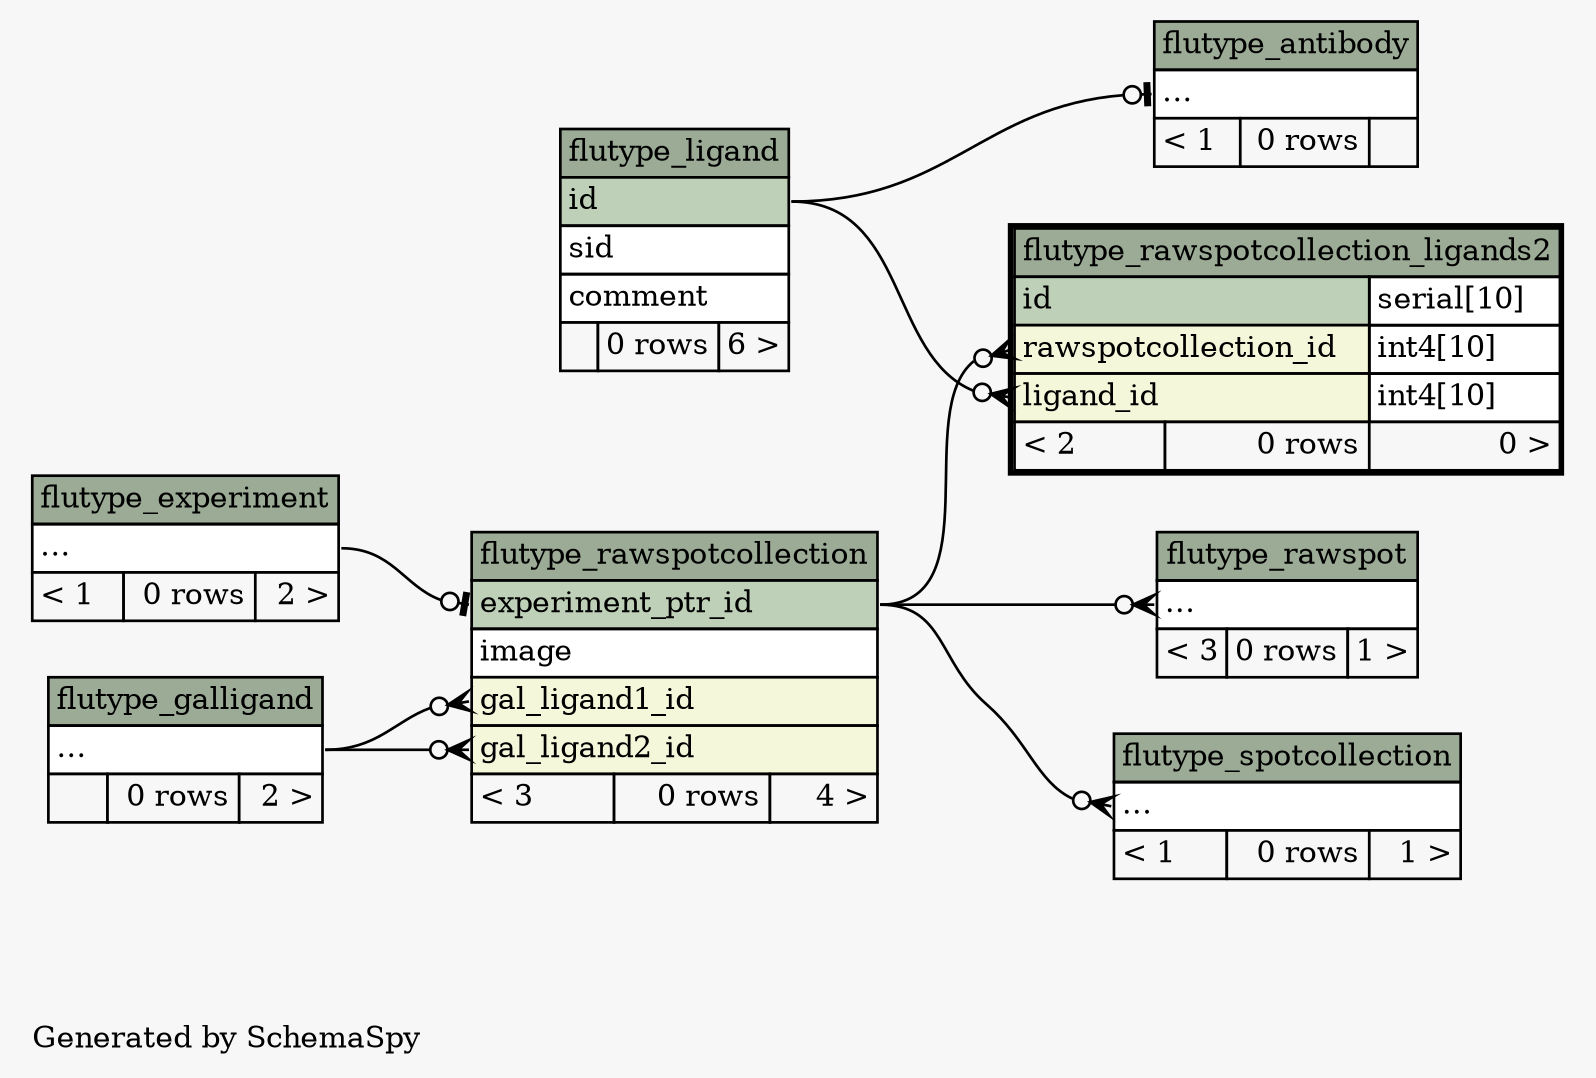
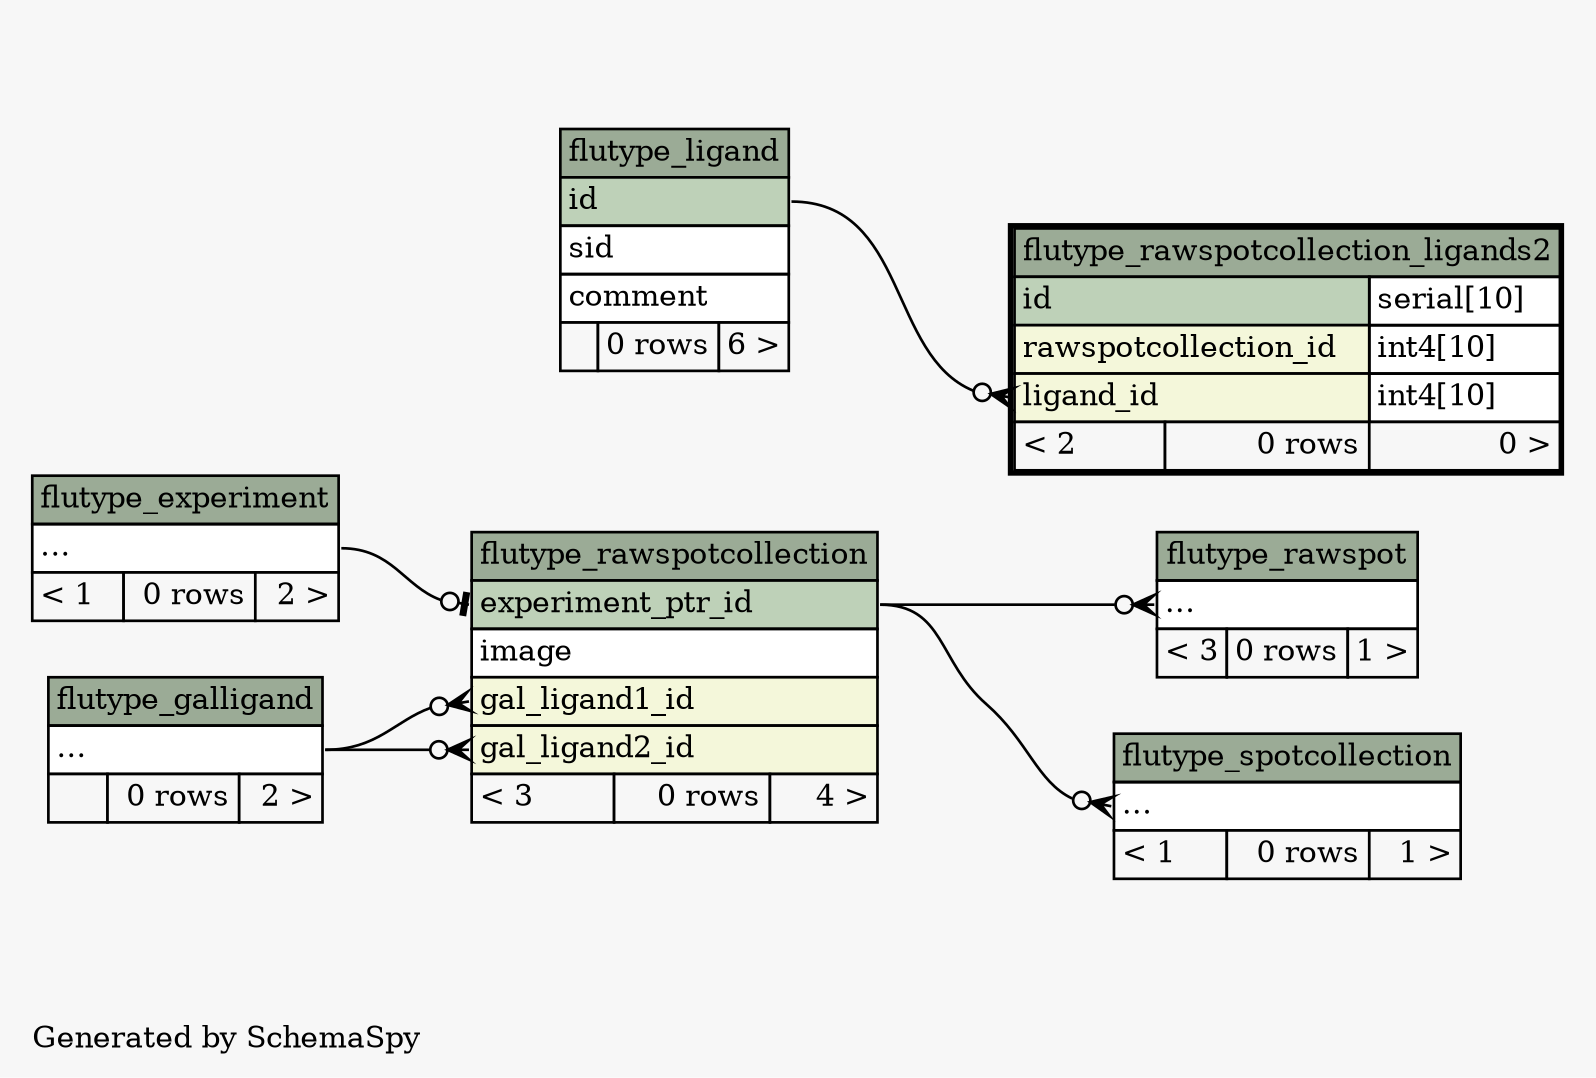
(1286, 94) -> none
(946, 497) -> none
